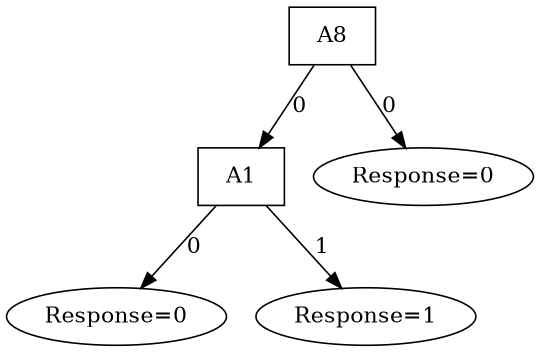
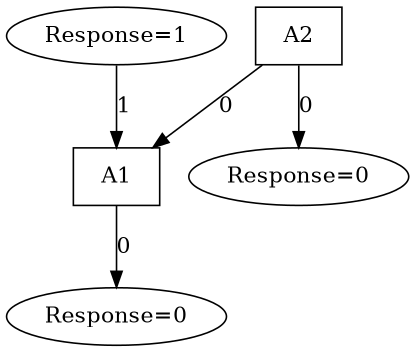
(332, 36) -> (299, 36)
(299, 241) -> (117, 98)
